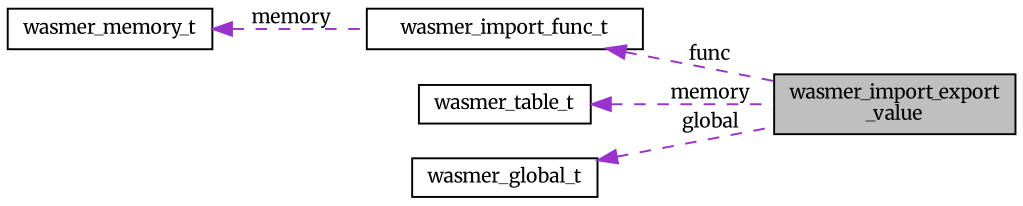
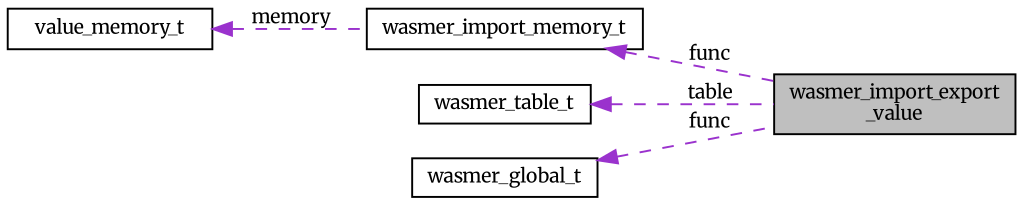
(110, 29) -> (110, 29)
(505, 29) -> (505, 29)
(709, 94) -> (709, 94)
(709, 123) -> (709, 123)
